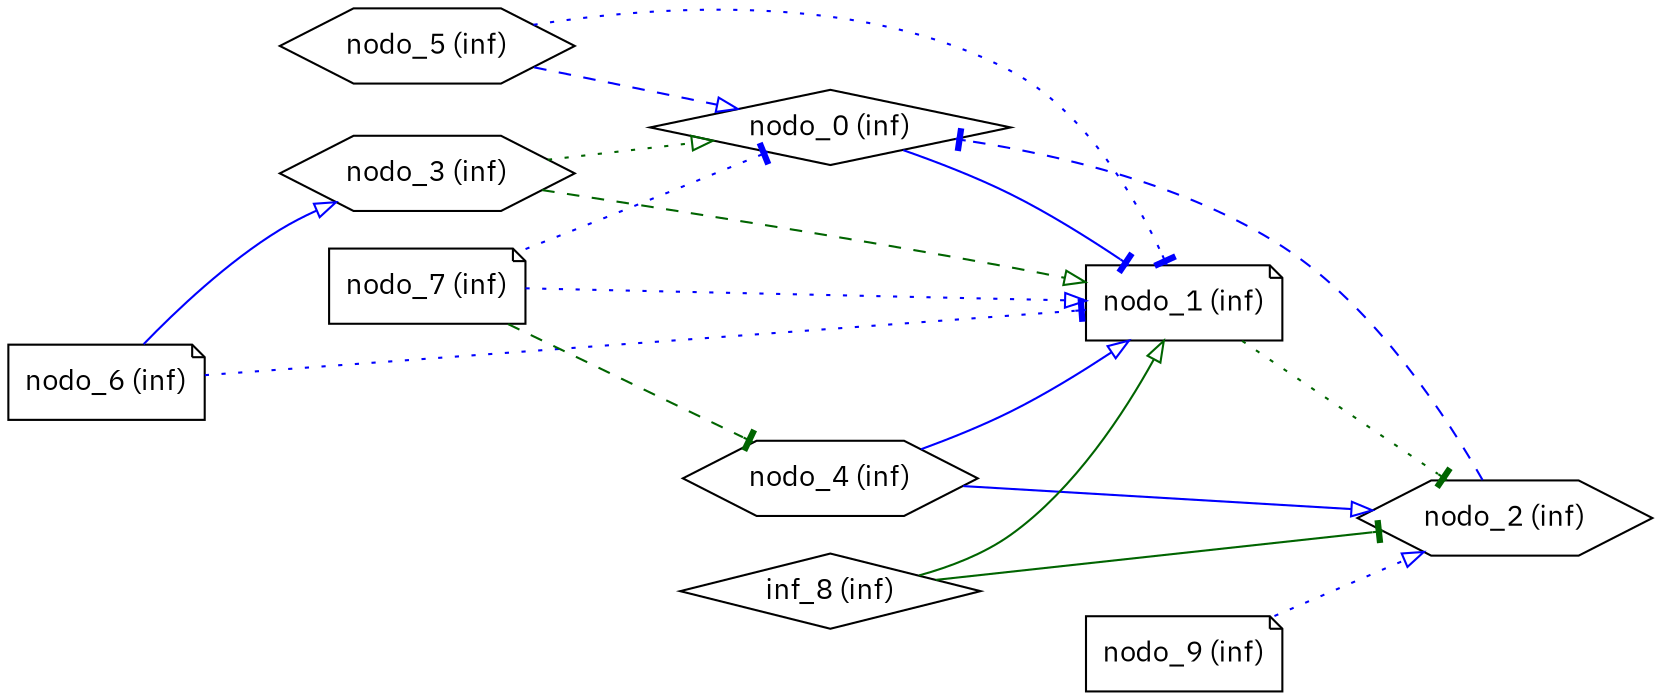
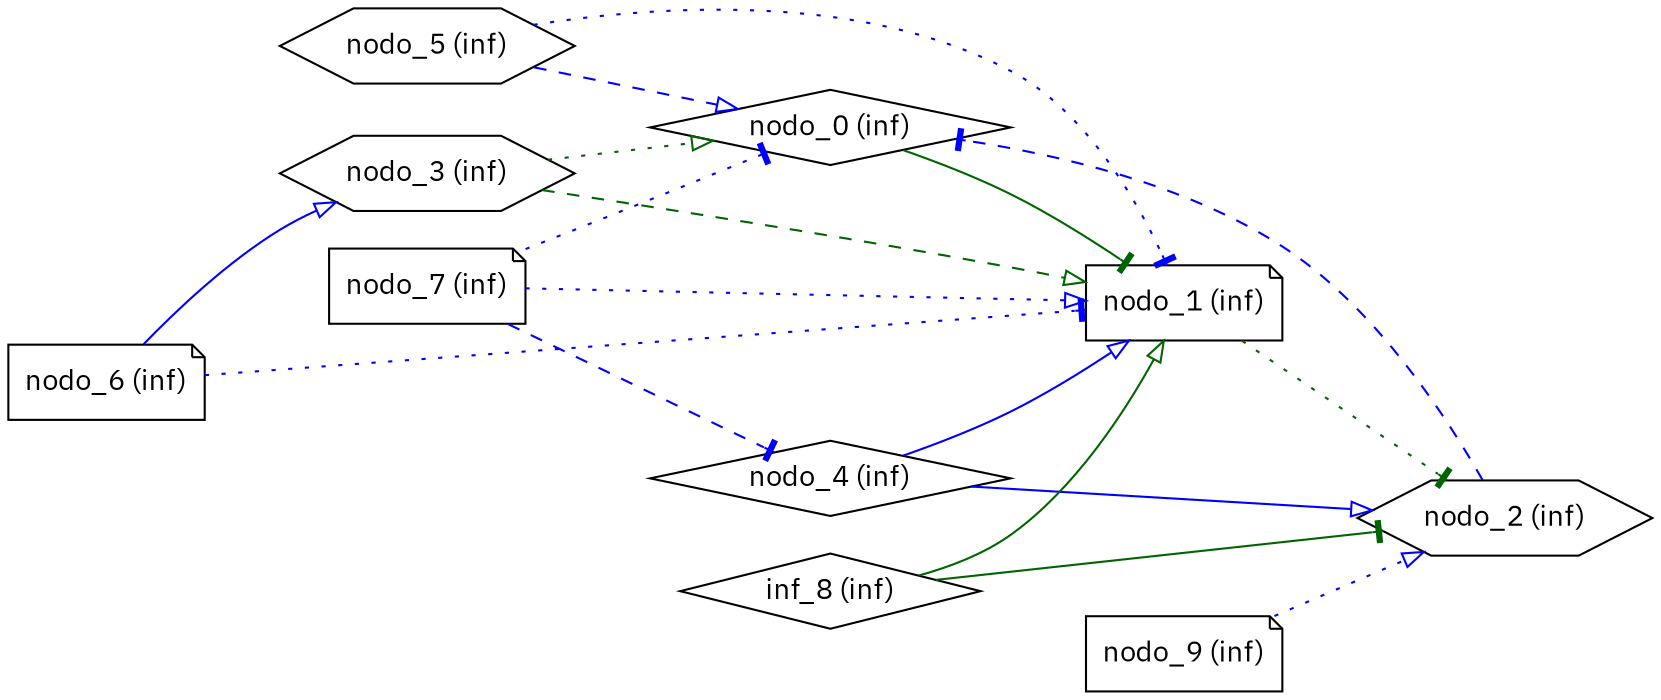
(1016, 197) -> (1016, 197)
(626, 381) -> (636, 386)
(830, 478) -> (830, 478)
